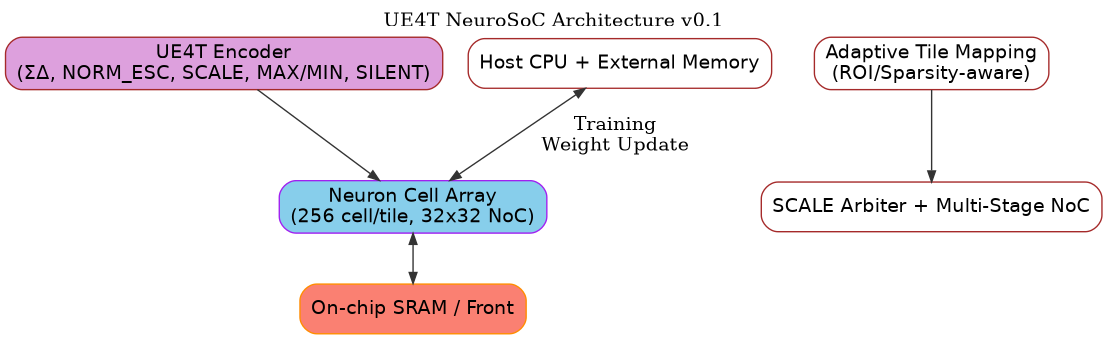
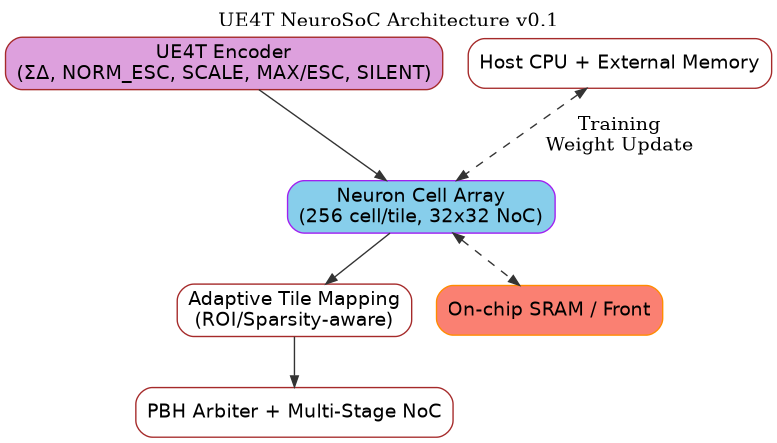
(224, 63) -> (224, 63)
(518, 134) -> (522, 134)
(932, 207) -> (294, 412)
none -> (362, 255)
(413, 258) -> (486, 259)
